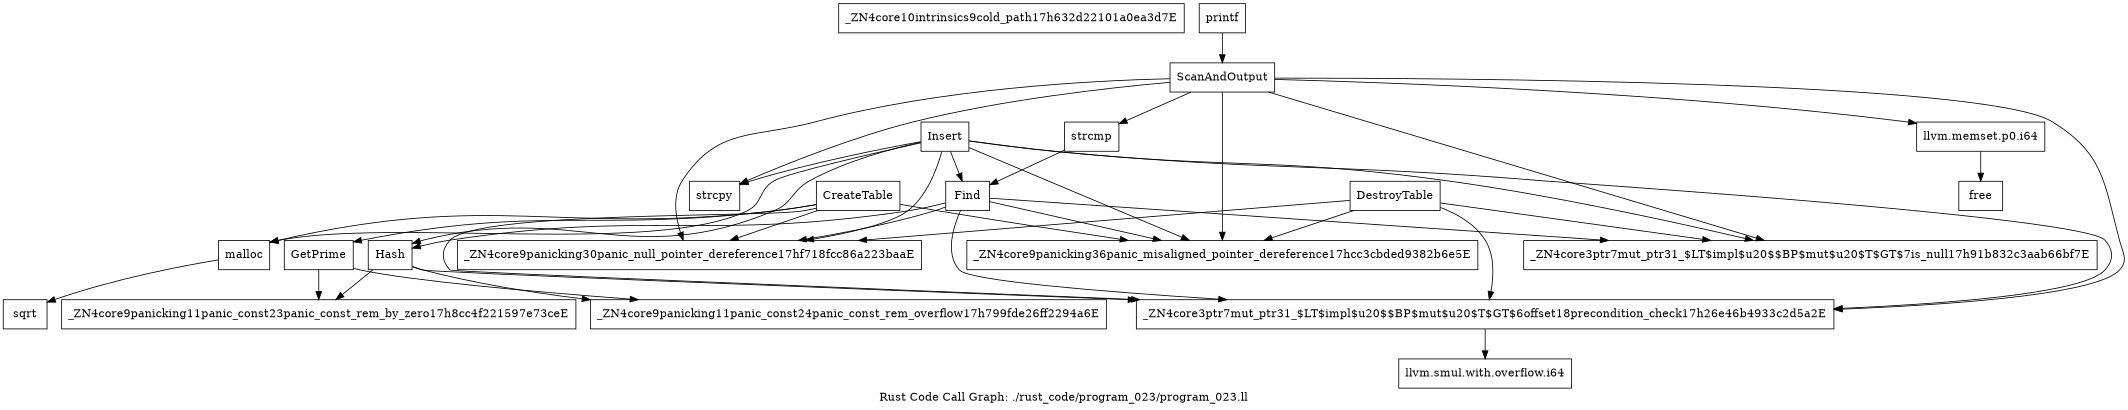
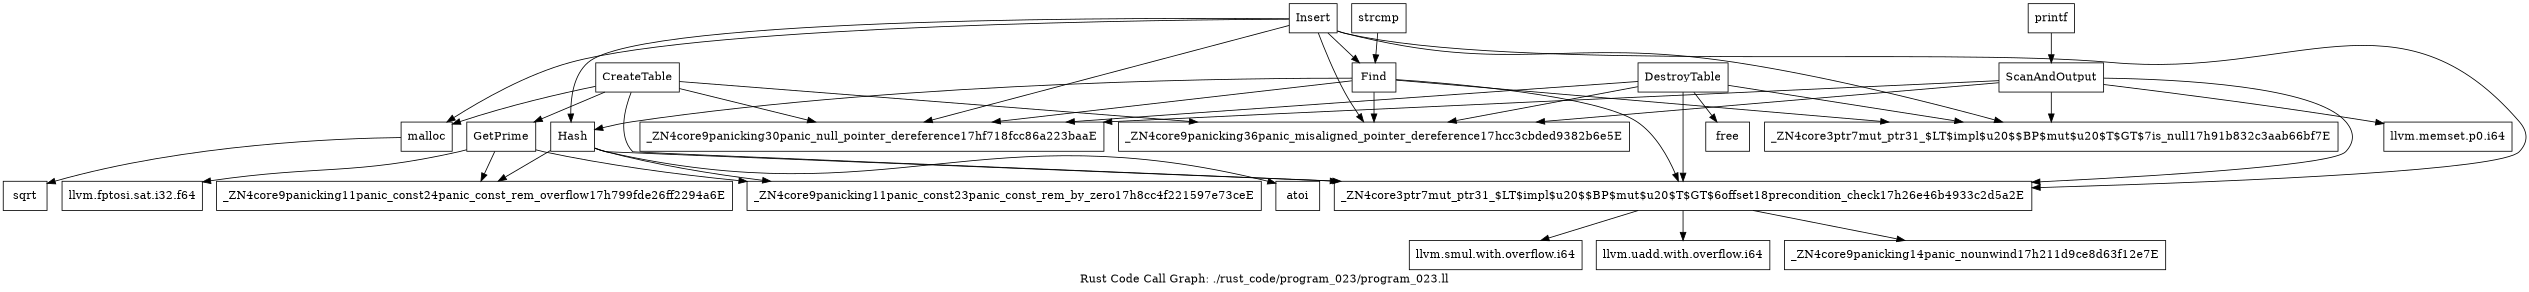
(1011, 18) -> none
(1159, 106) -> none
(1981, 162) -> (1701, 101)
none -> (132, 196)
(715, 196) -> none
none -> (1298, 196)
none -> (1683, 255)
none -> (1975, 255)
